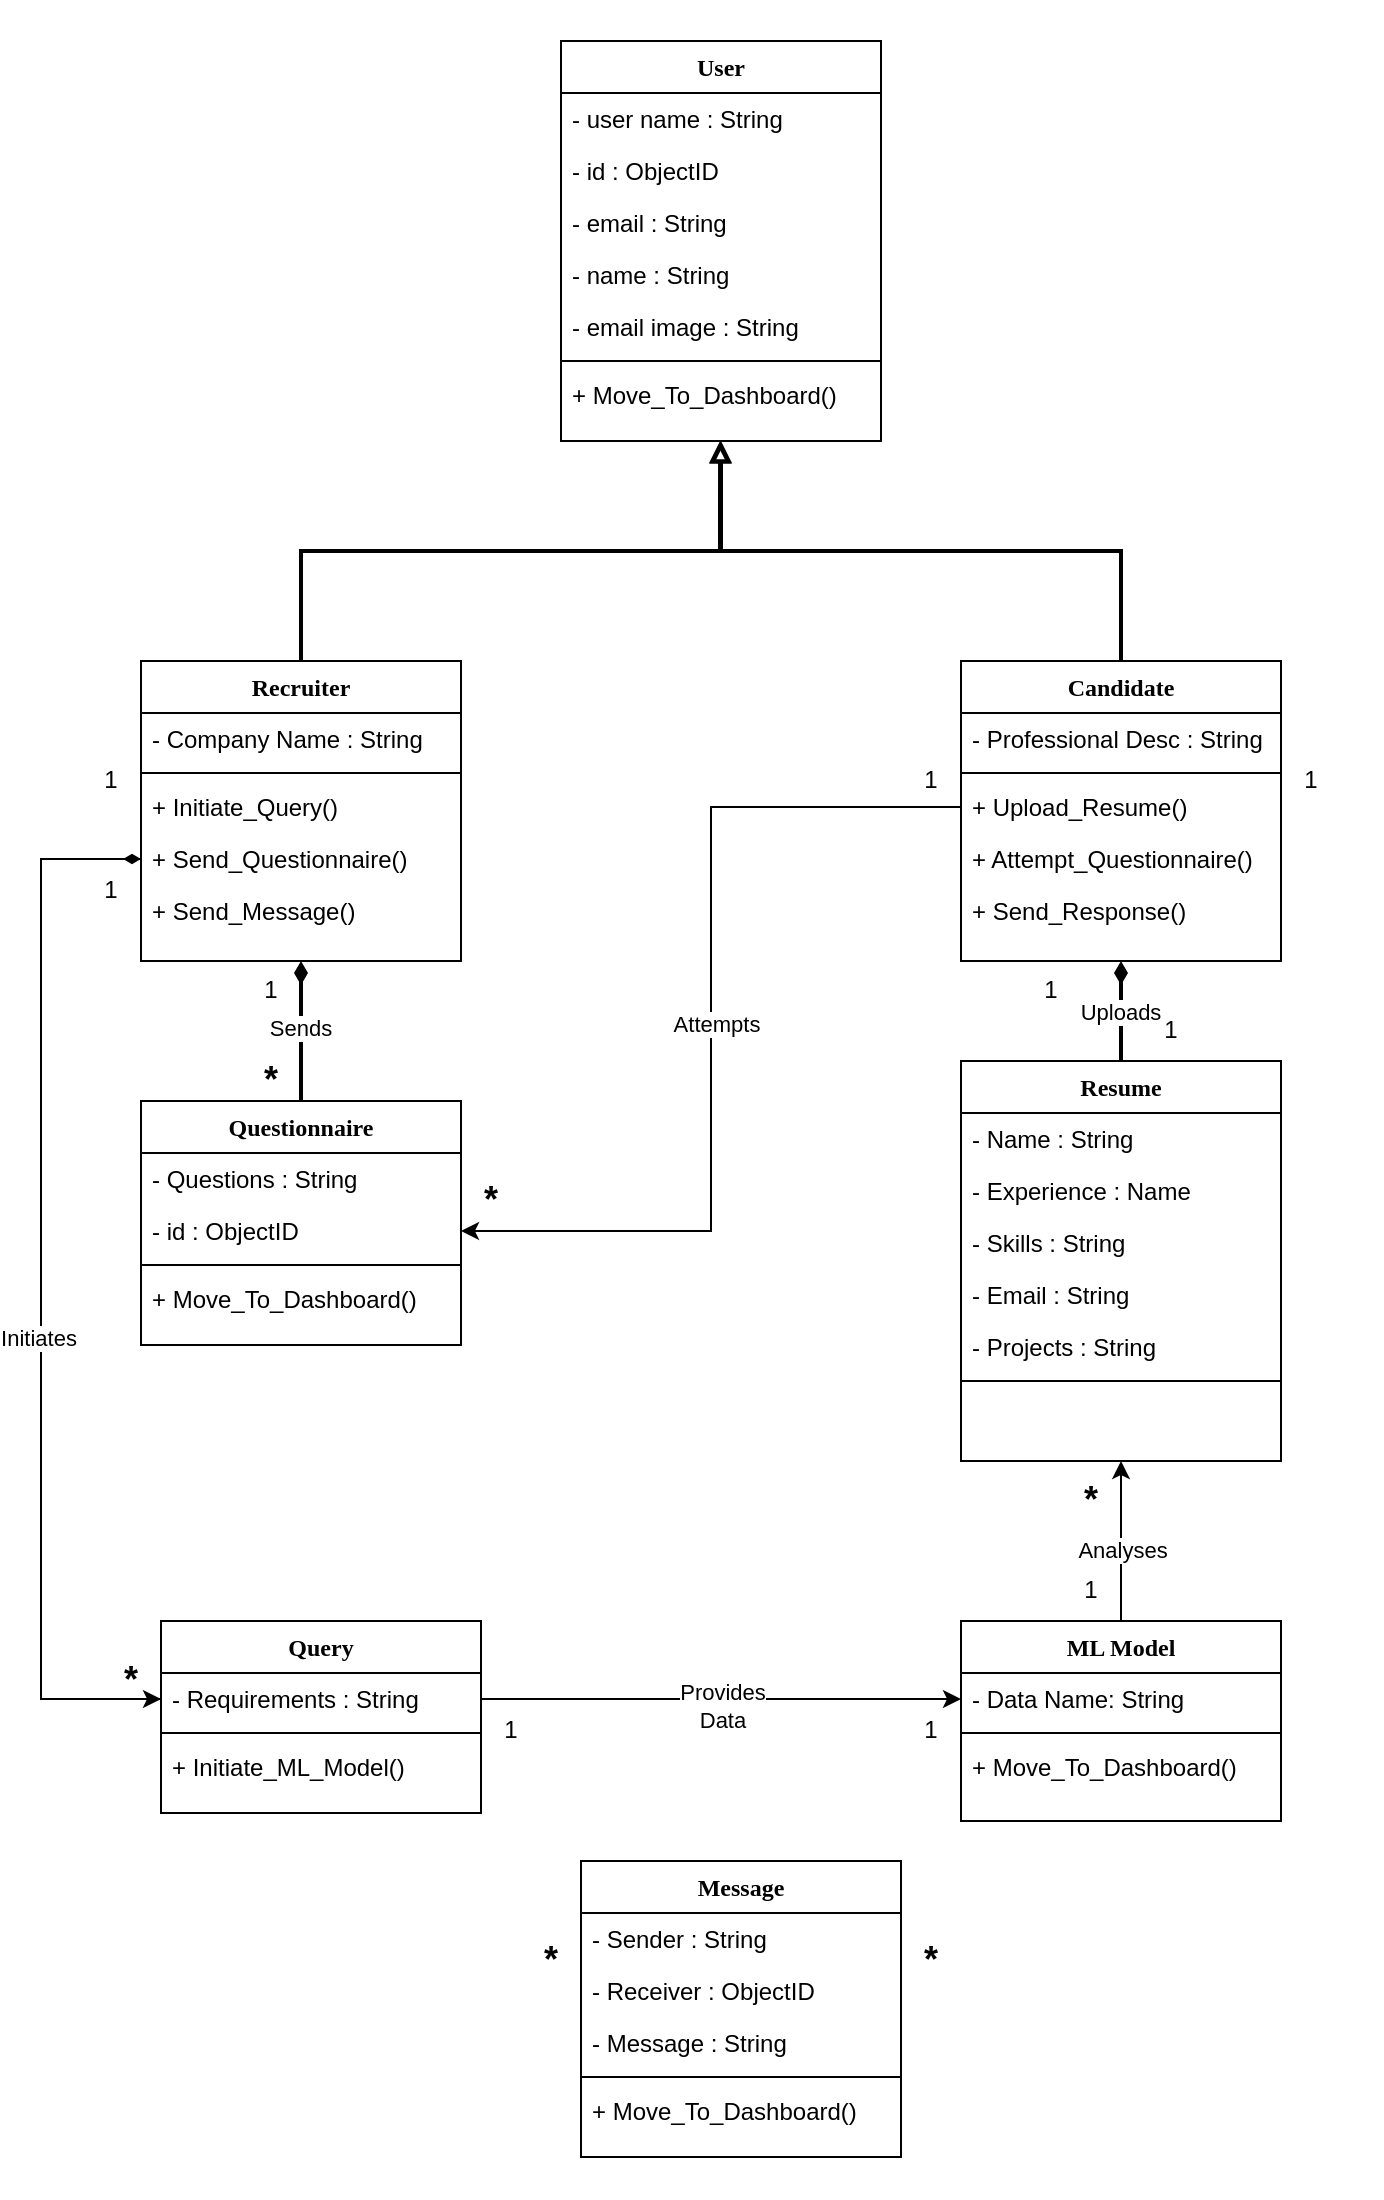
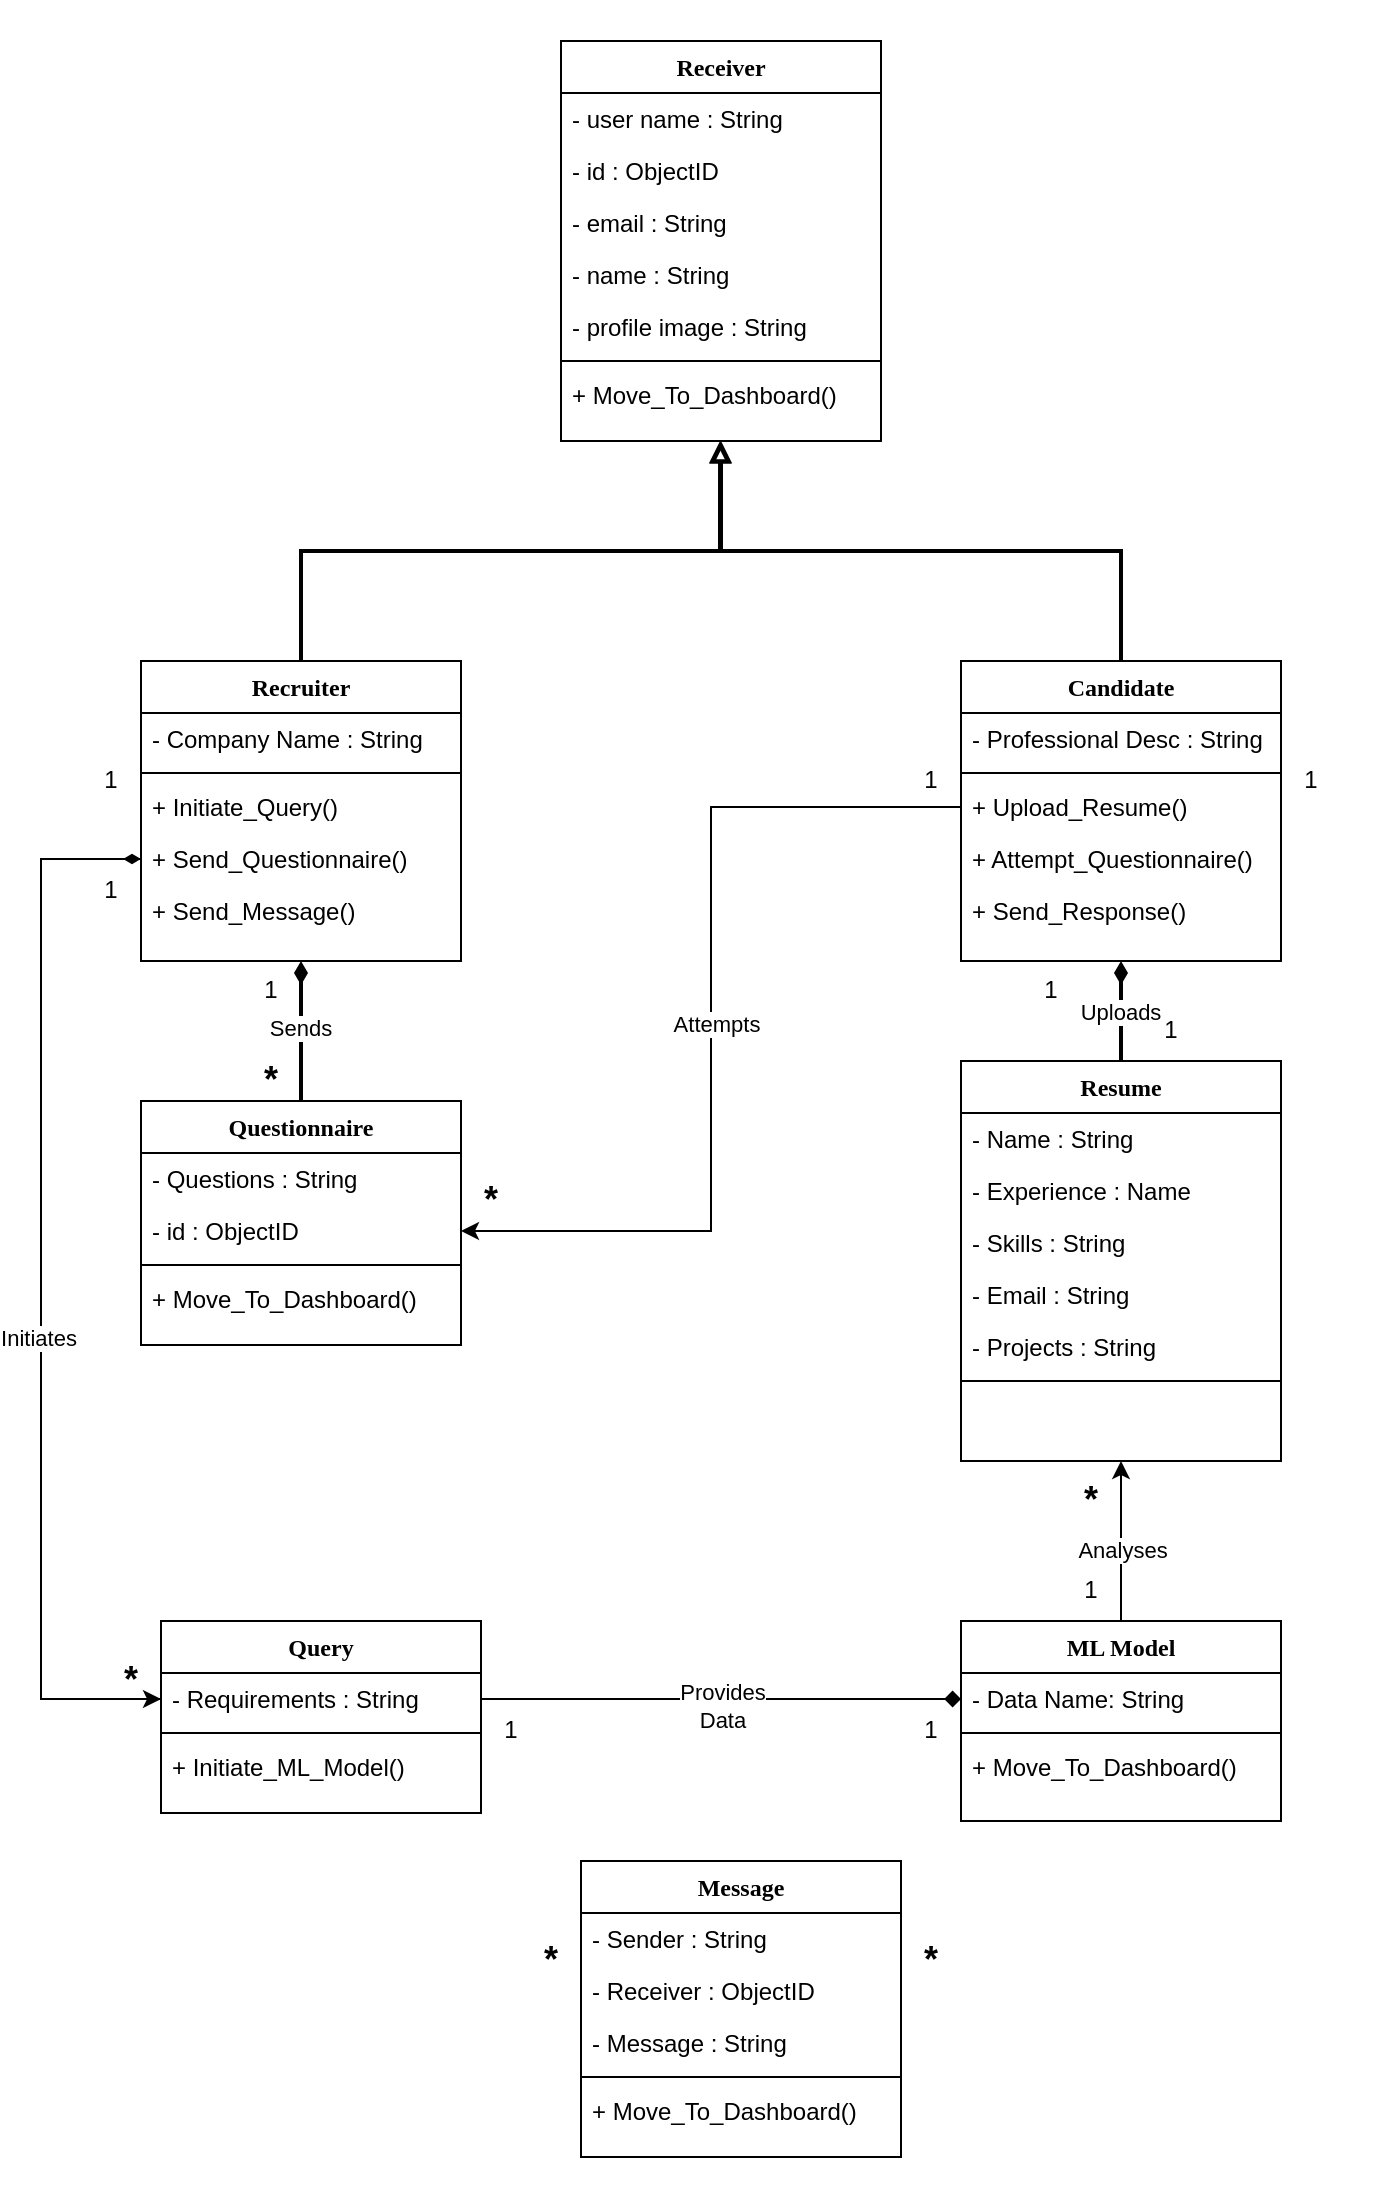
(722, 69) -> (722, 69)
(693, 329) -> (706, 329)
(945, 1699) -> (944, 1699)
